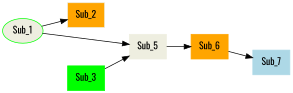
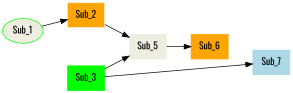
(82, 38) -> (114, 29)
(237, 54) -> (175, 71)
